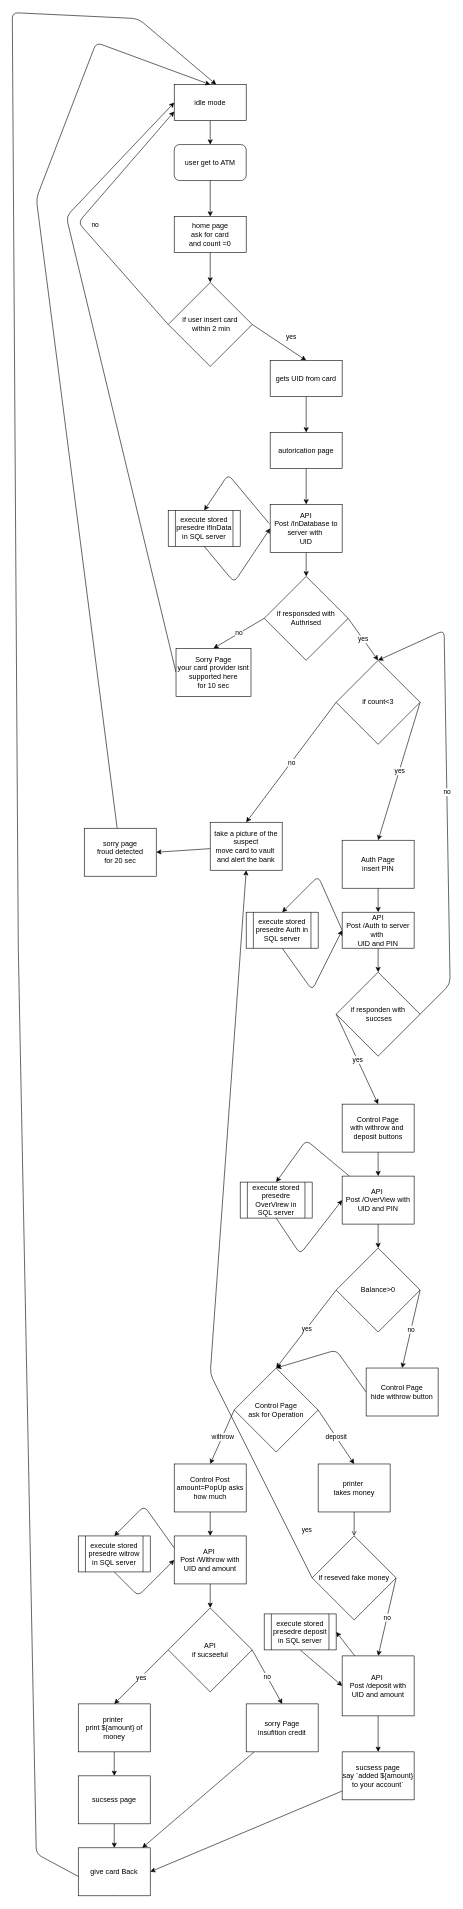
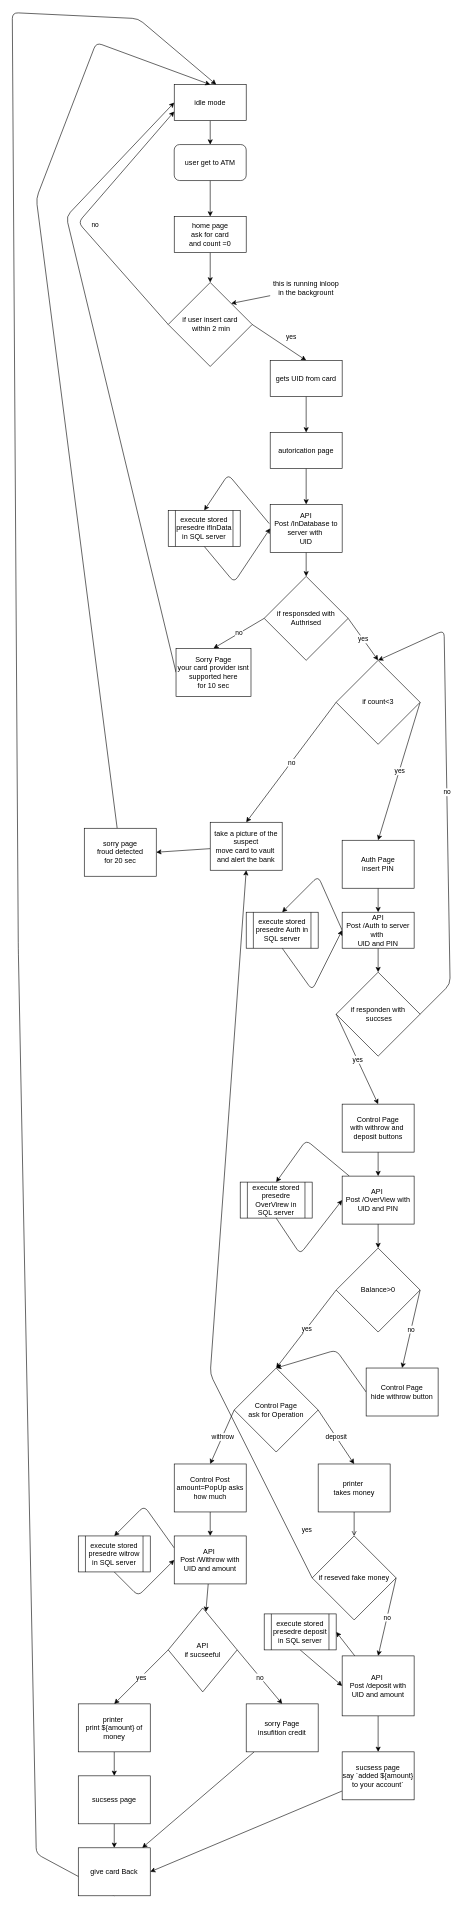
none -> (306, 288)
none -> (252, 299)
(210, 1650) -> (203, 1650)
